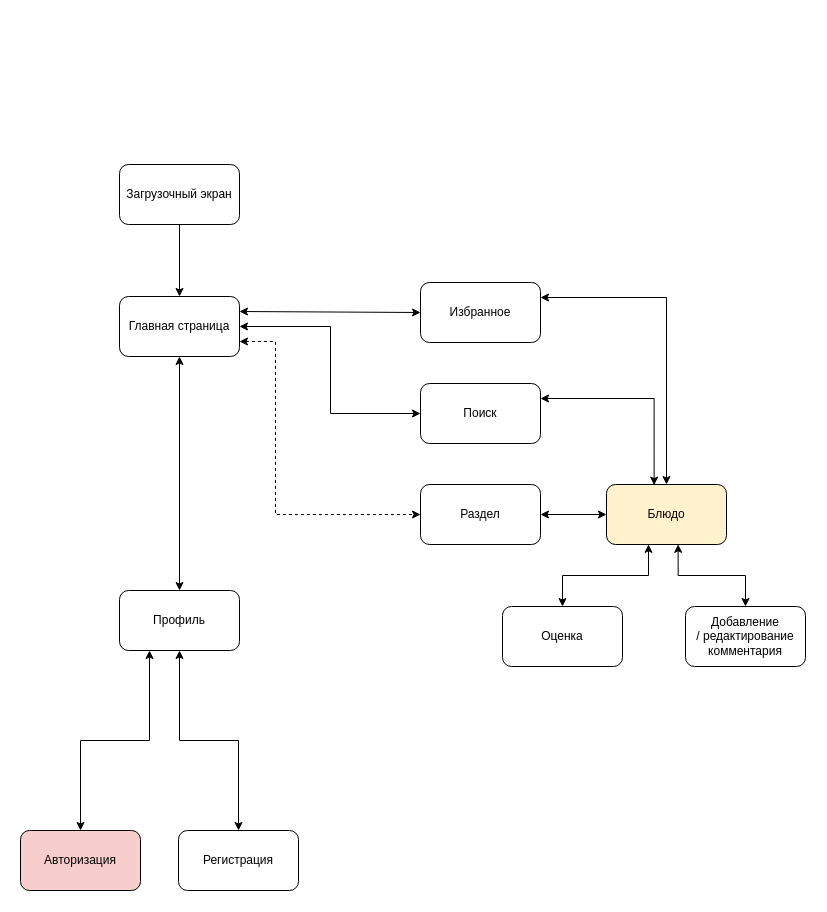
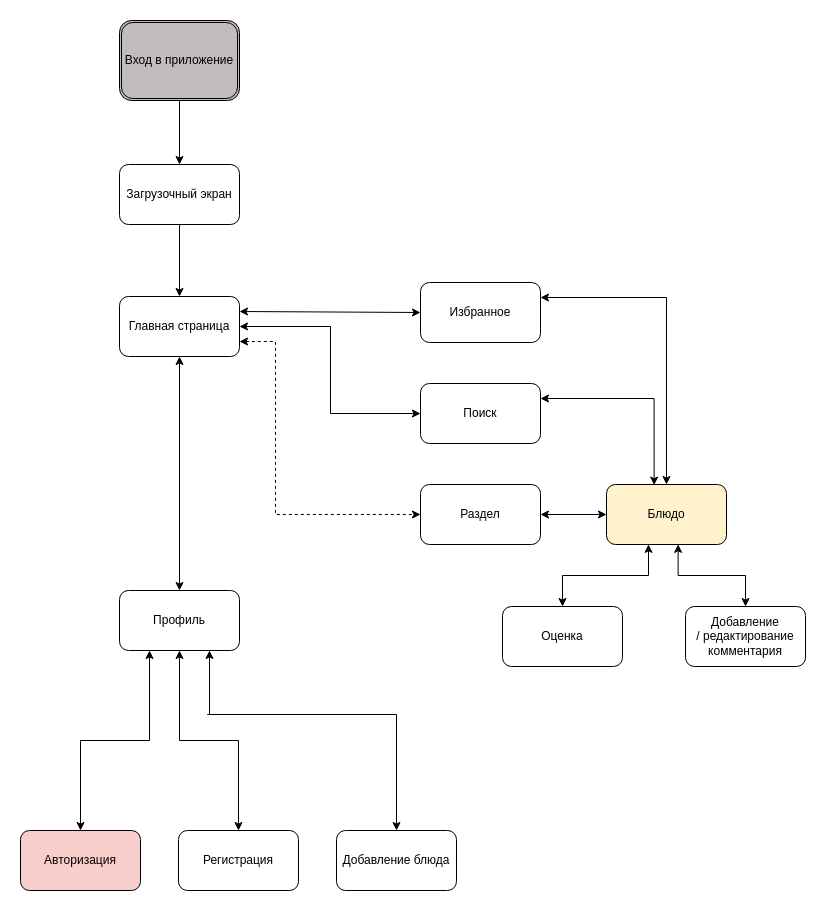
none -> (180, 61)
none -> (180, 129)
none -> (327, 715)
none -> (397, 861)
